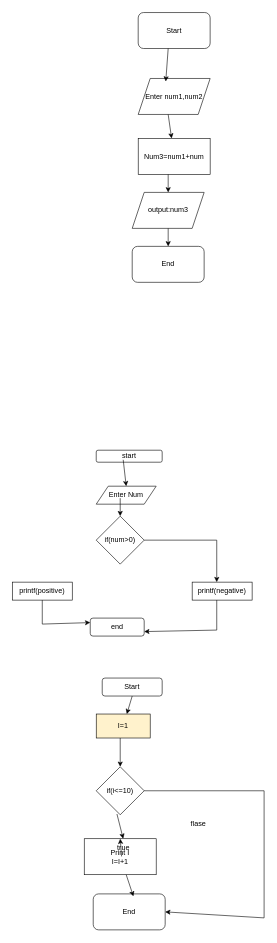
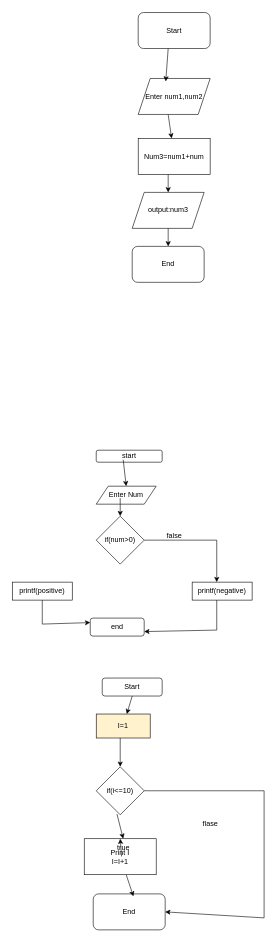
none -> (174, 536)
(198, 824) -> (210, 824)
